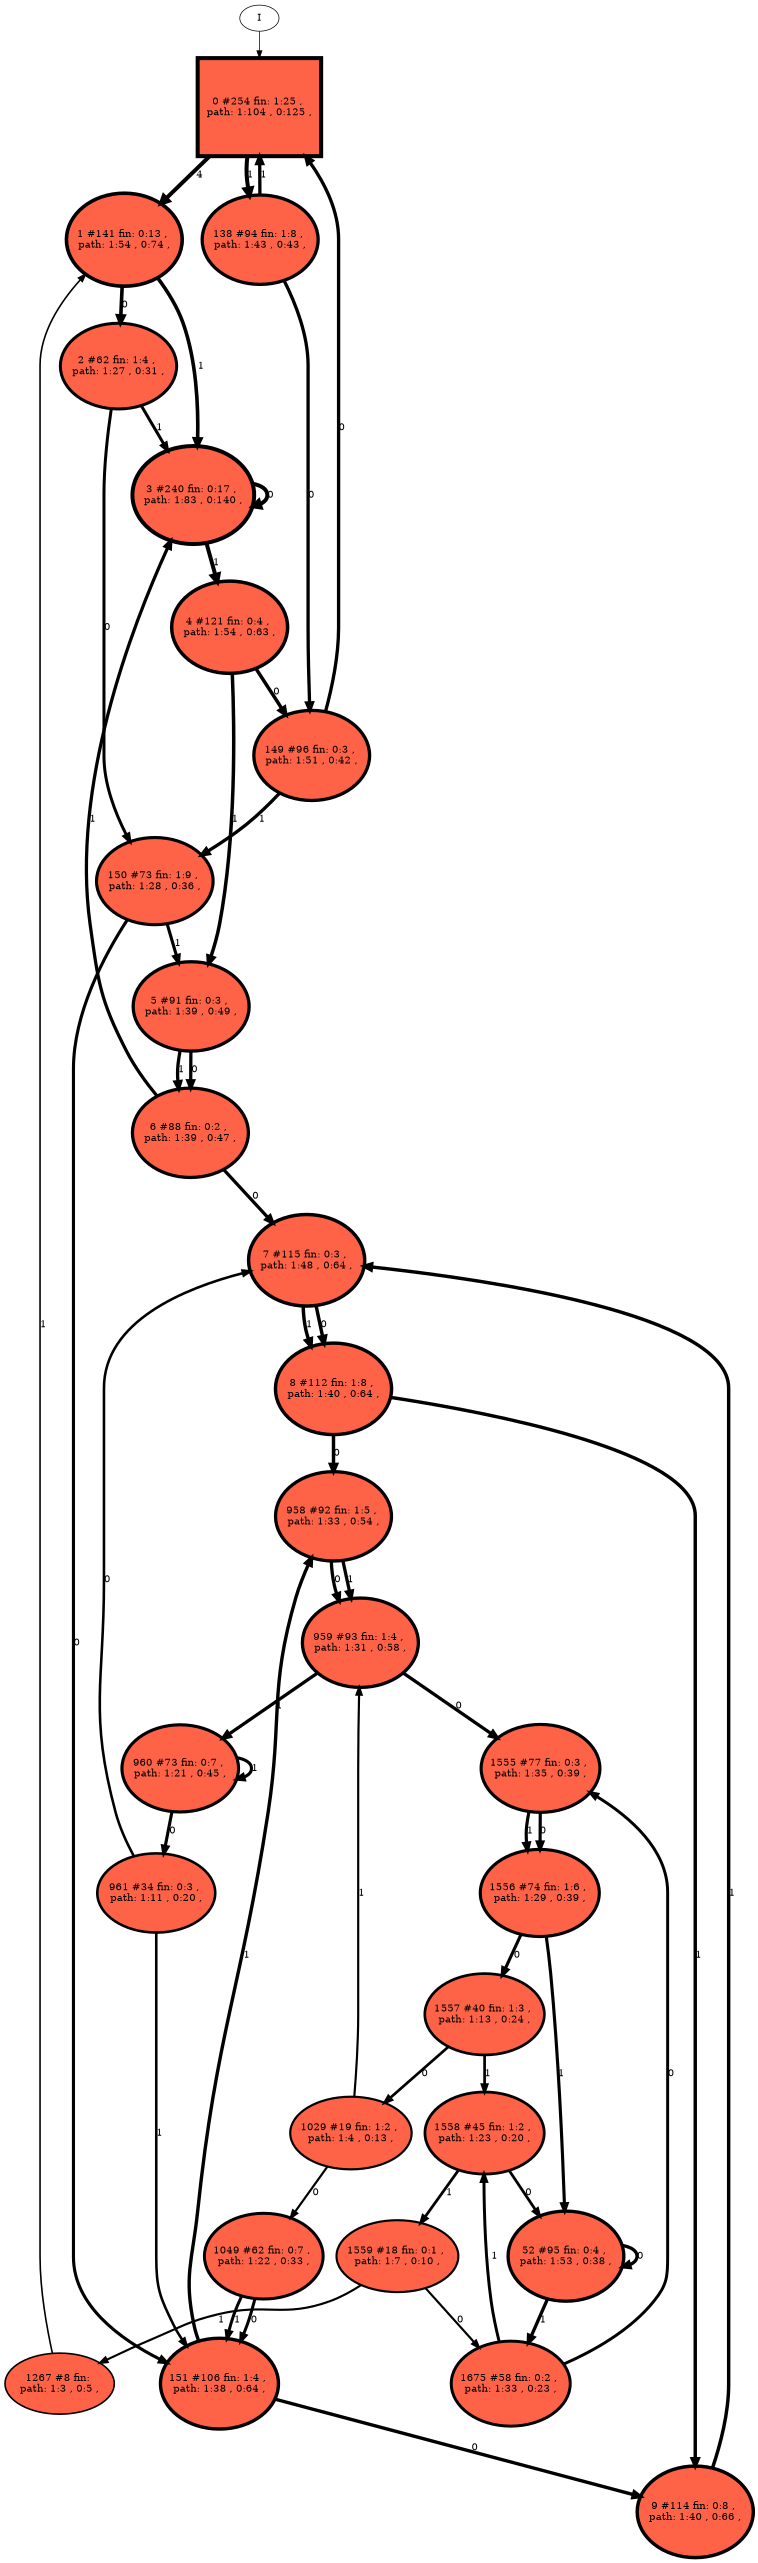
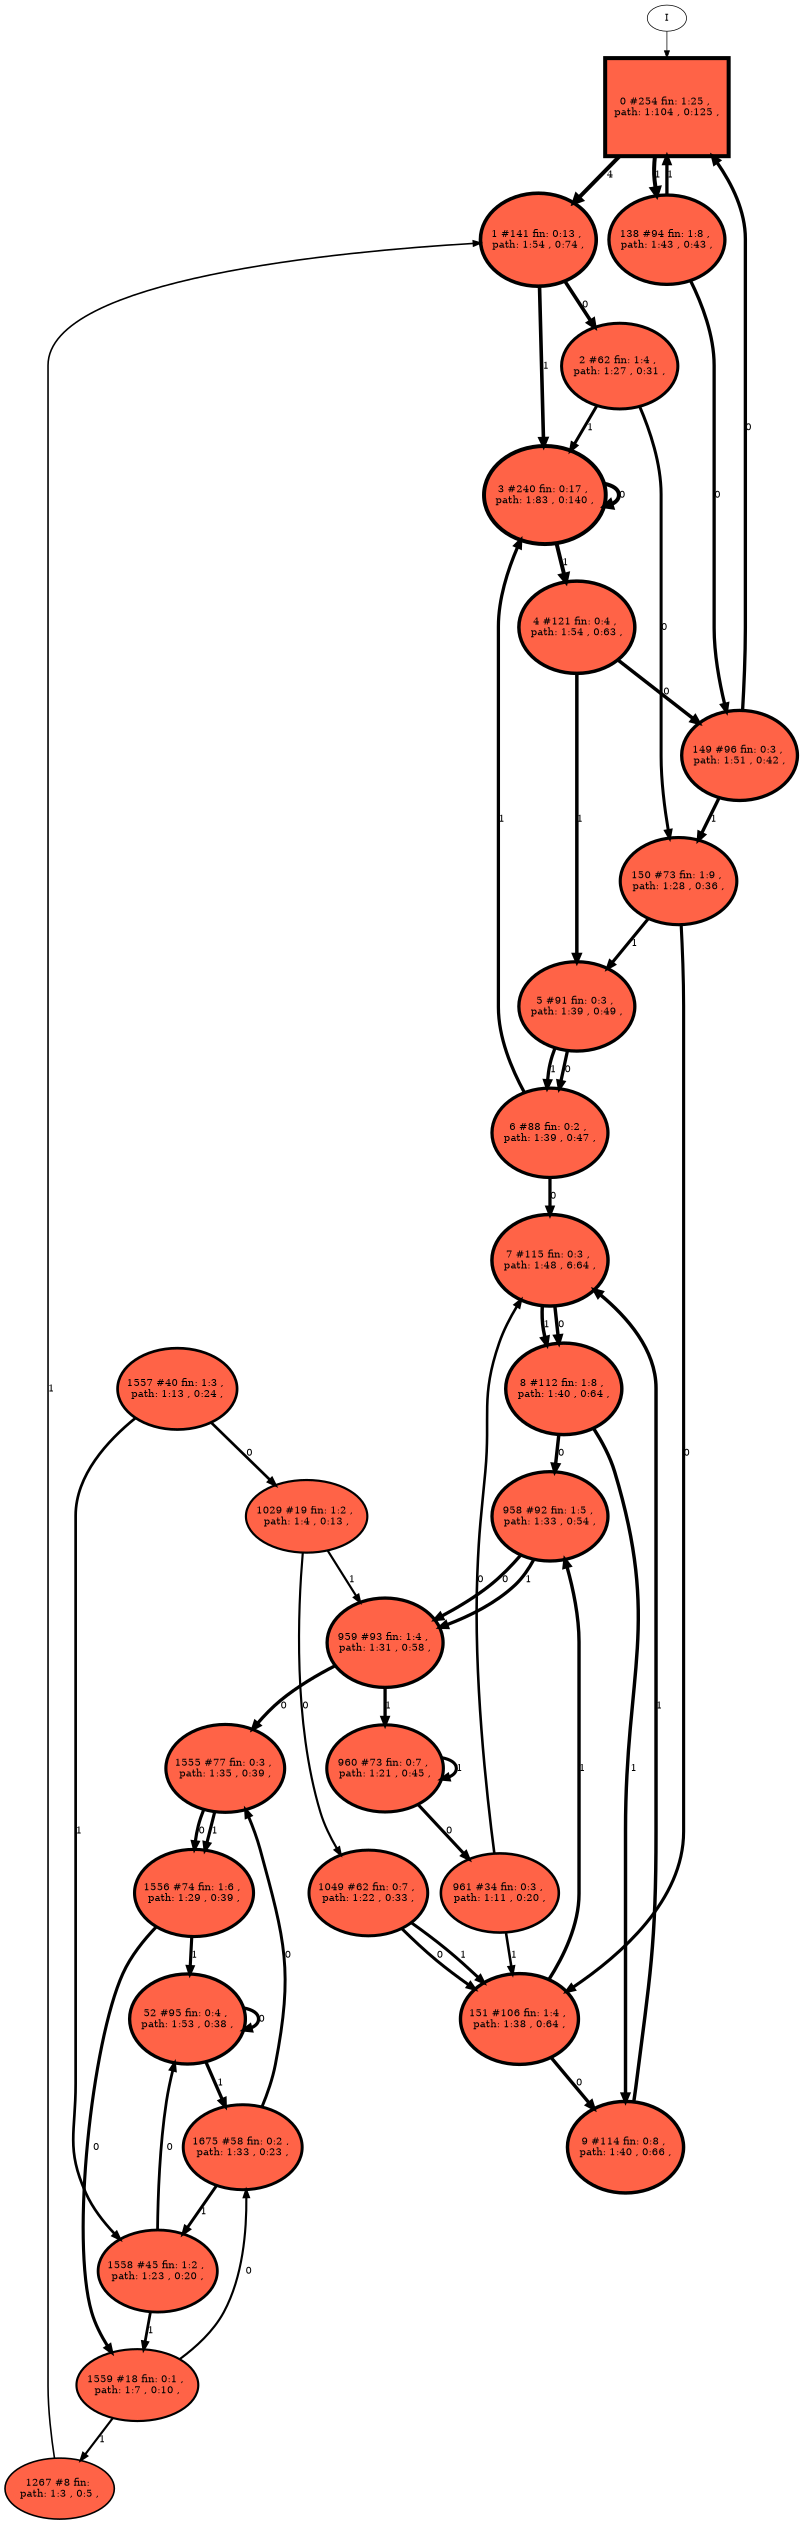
(307, 1260) -> (550, 1260)
(513, 1952) -> (89, 2131)
